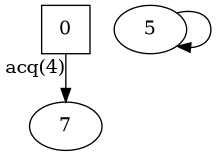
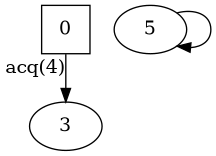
(66, 126) -> (66, 126)
